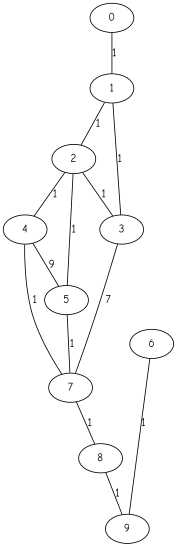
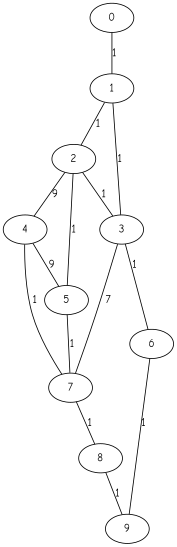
(55, 194) -> (55, 194)
none -> (137, 287)
